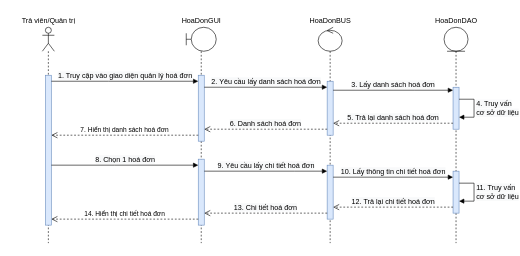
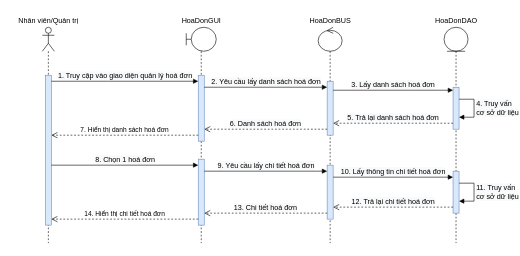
(49, 21) -> (49, 21)
